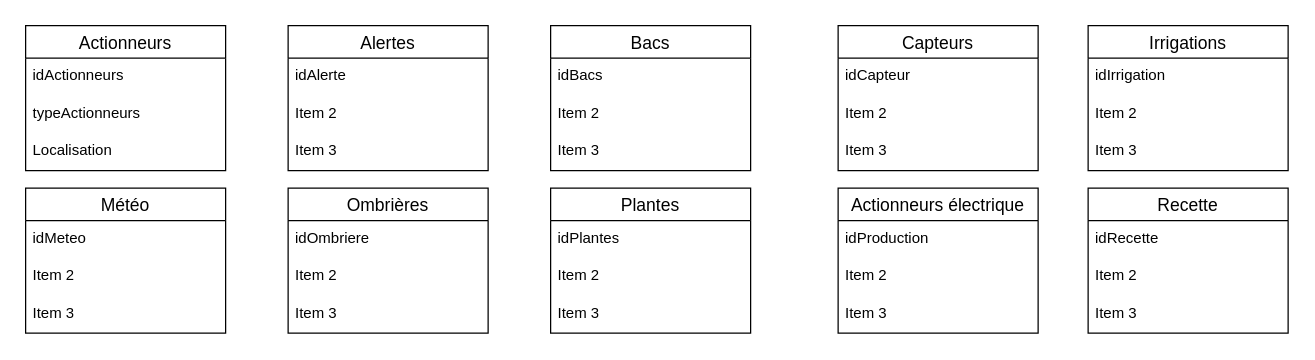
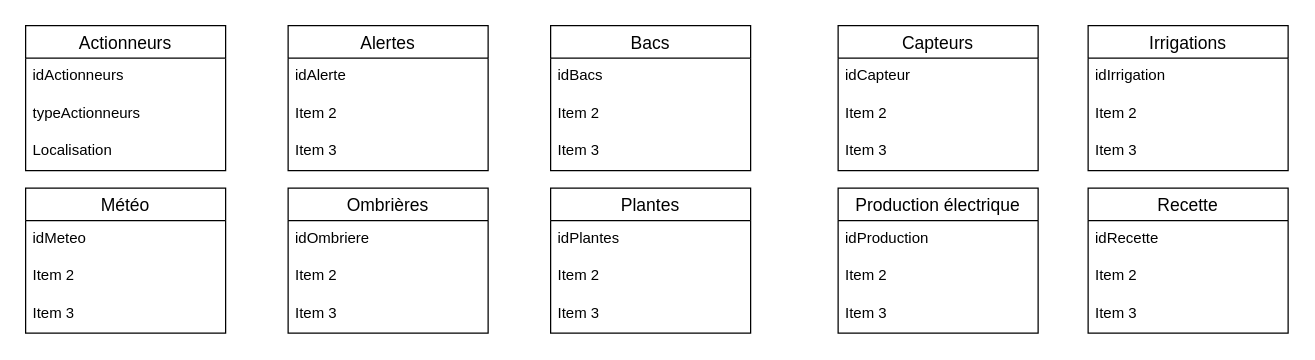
(938, 205) -> (938, 205)
